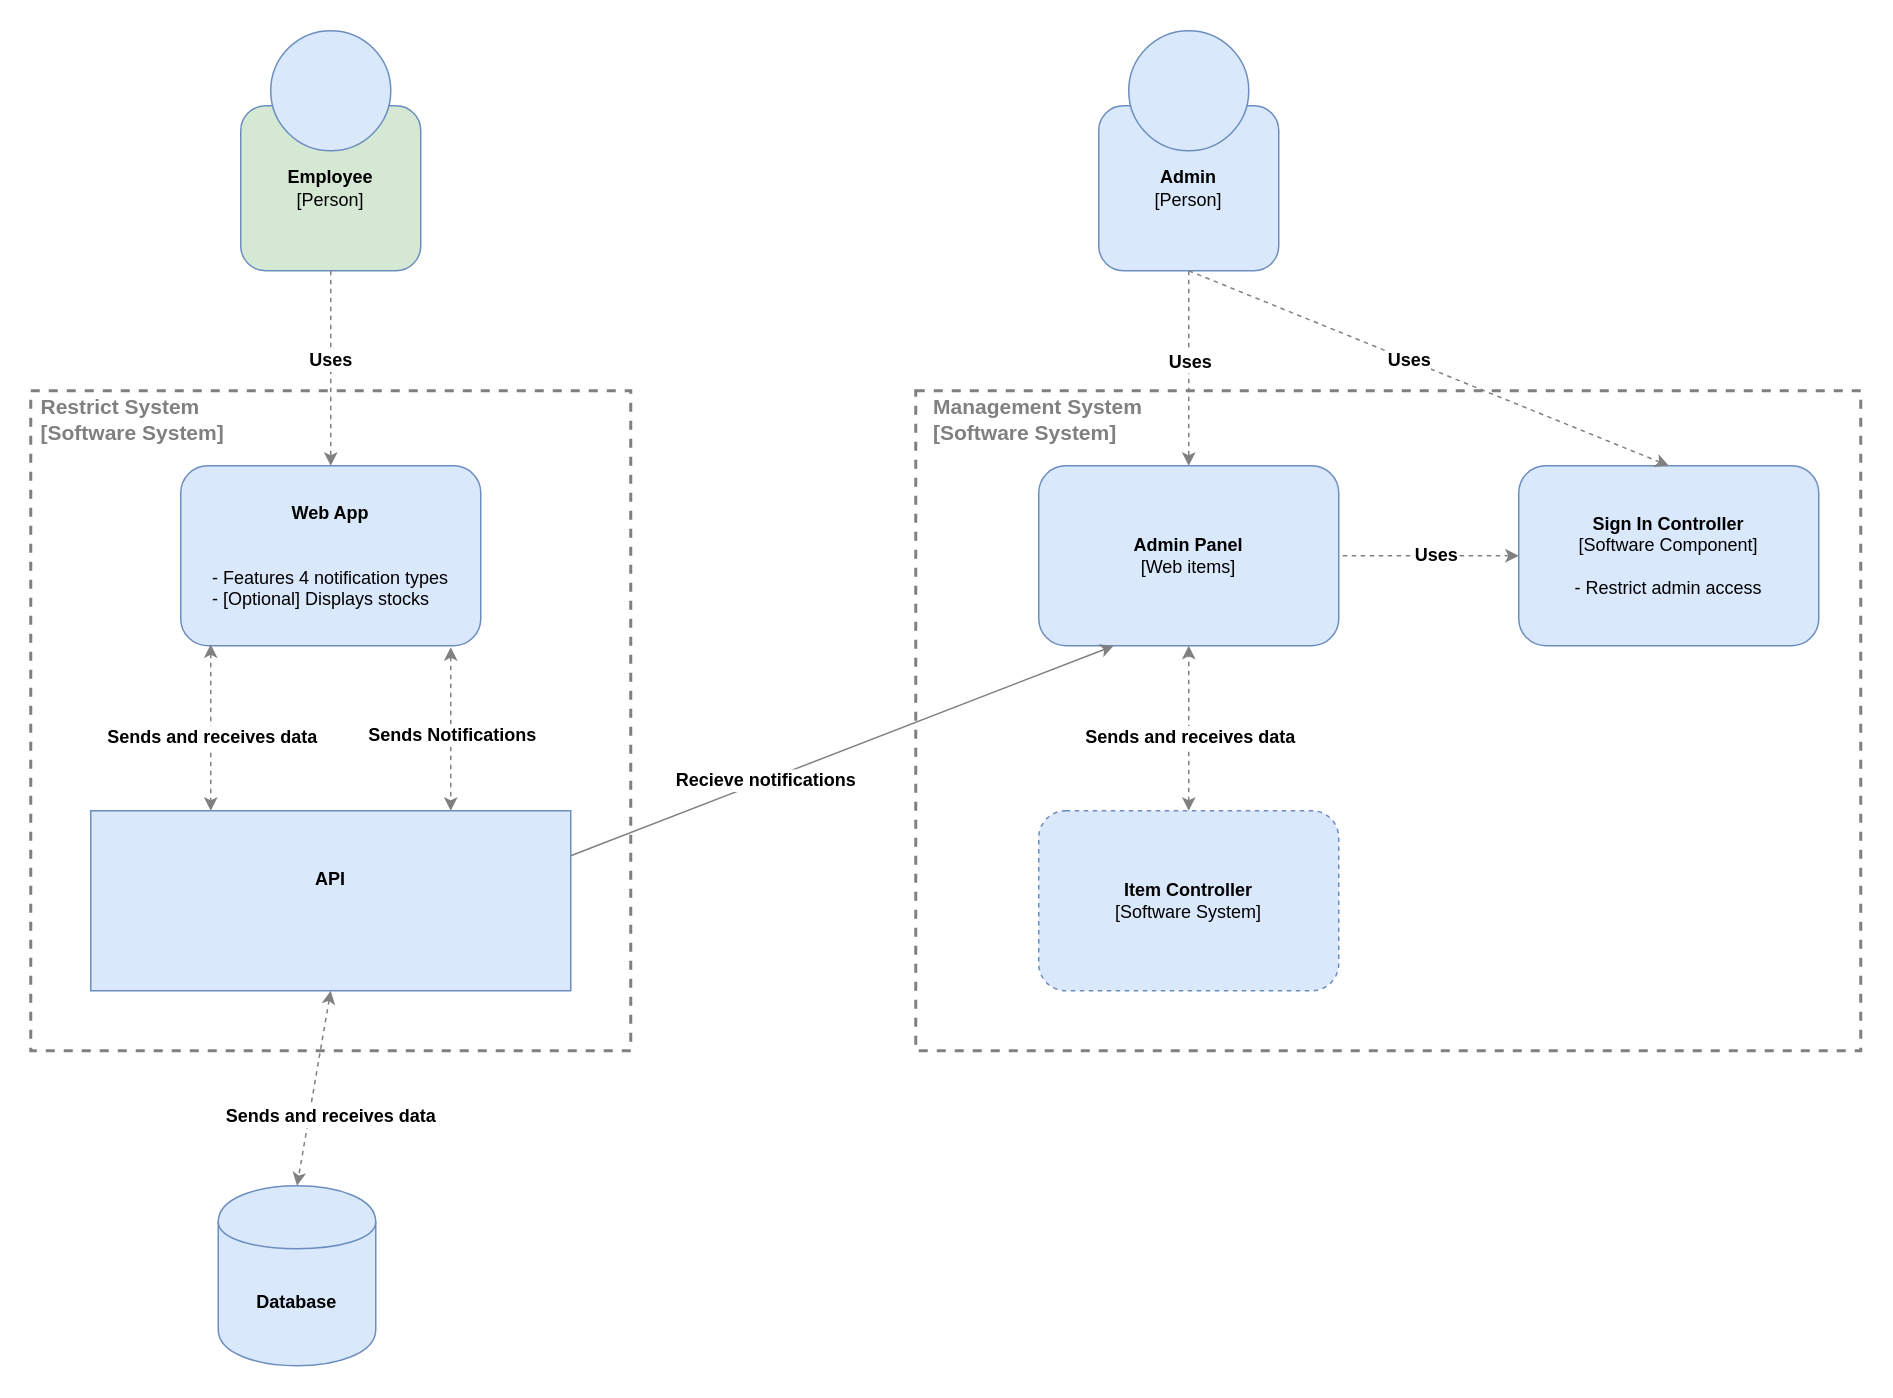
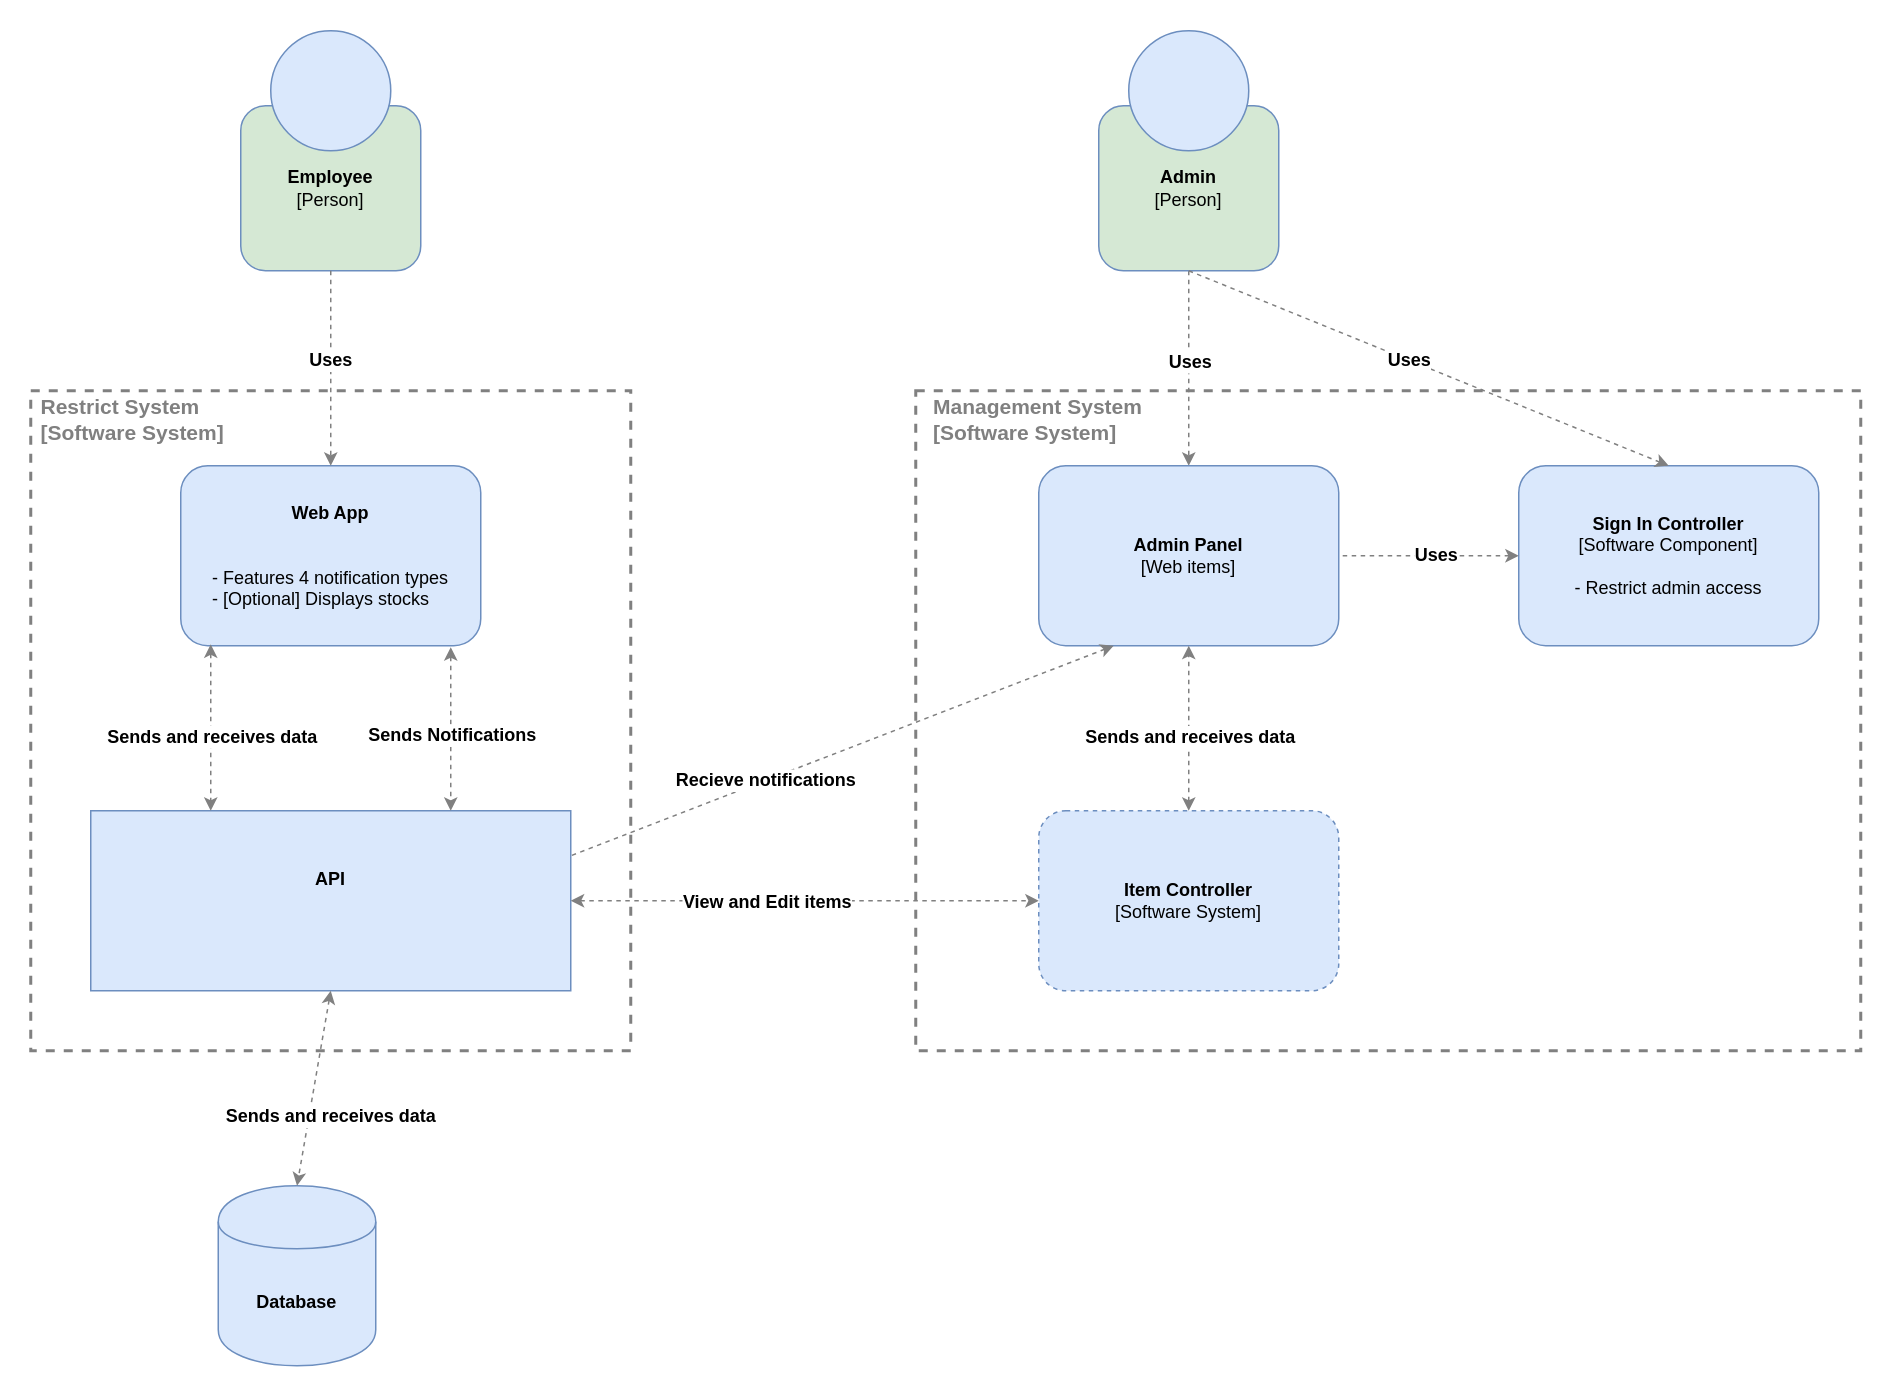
(1189, 188) -> (1189, 188)
(947, 710) -> (947, 710)
none -> (767, 901)
